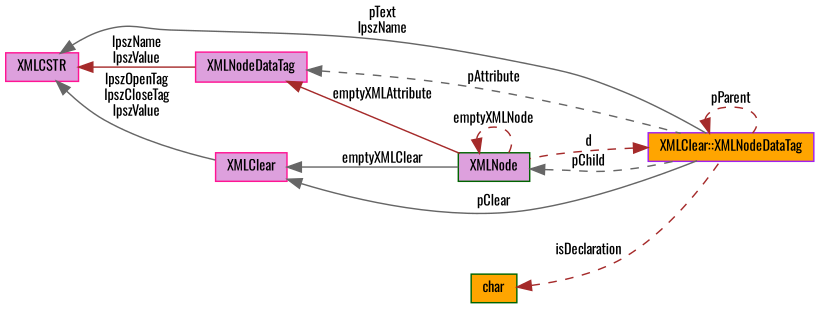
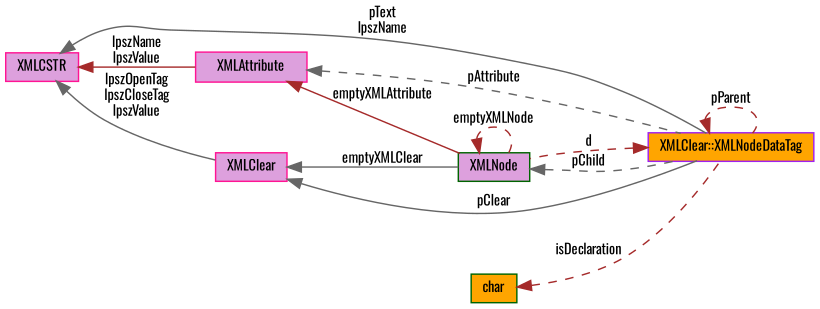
(251, 67) -> (251, 67)
